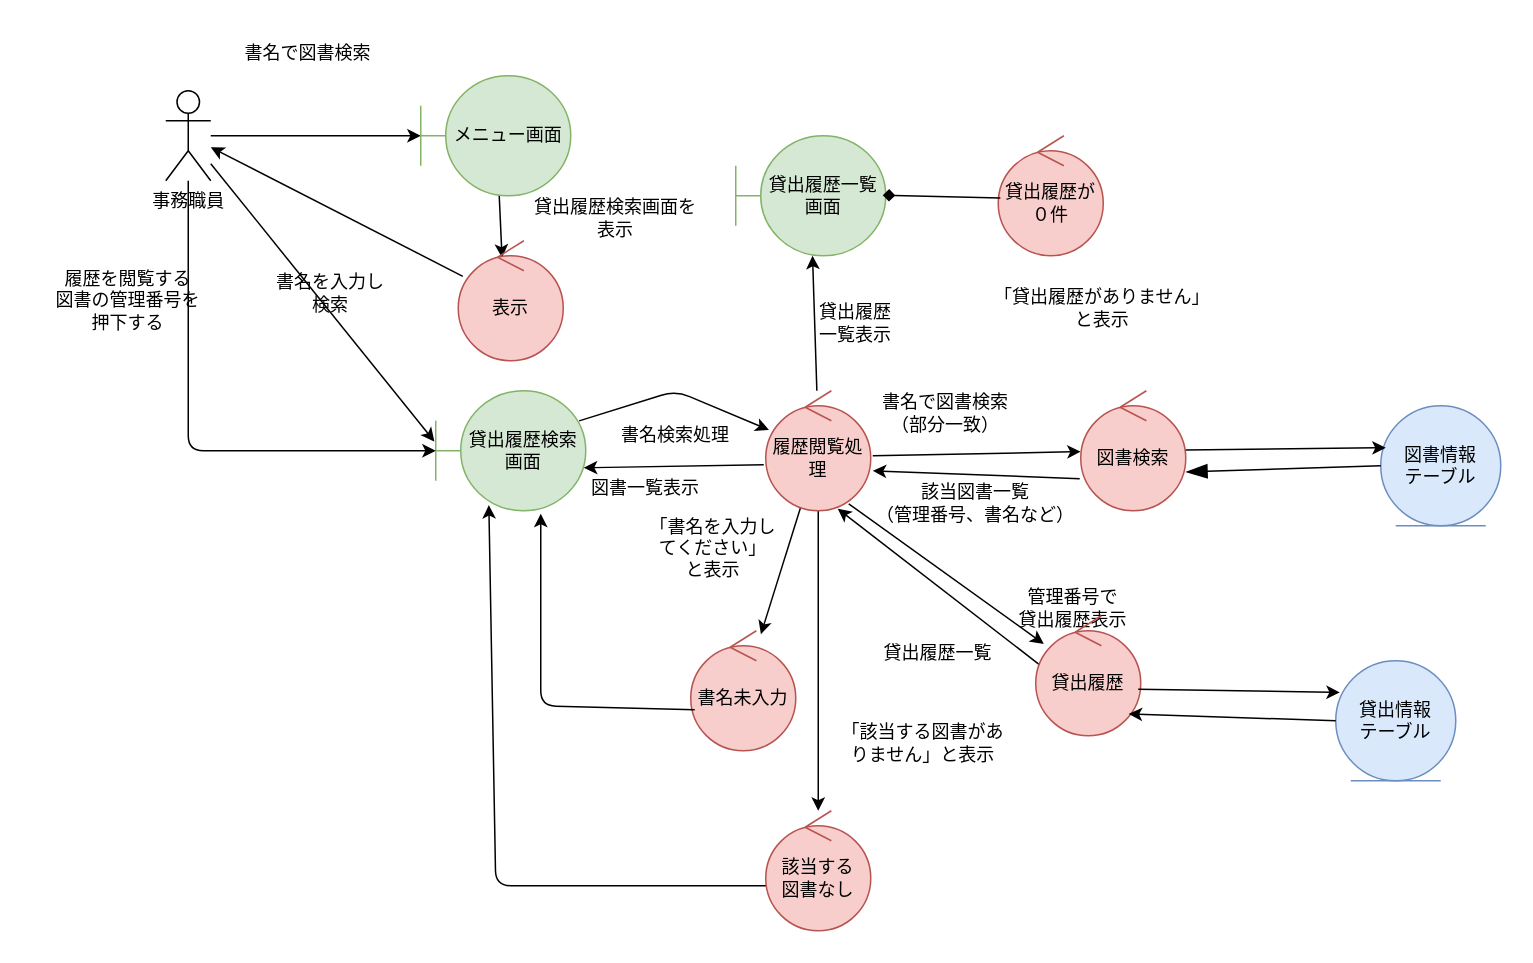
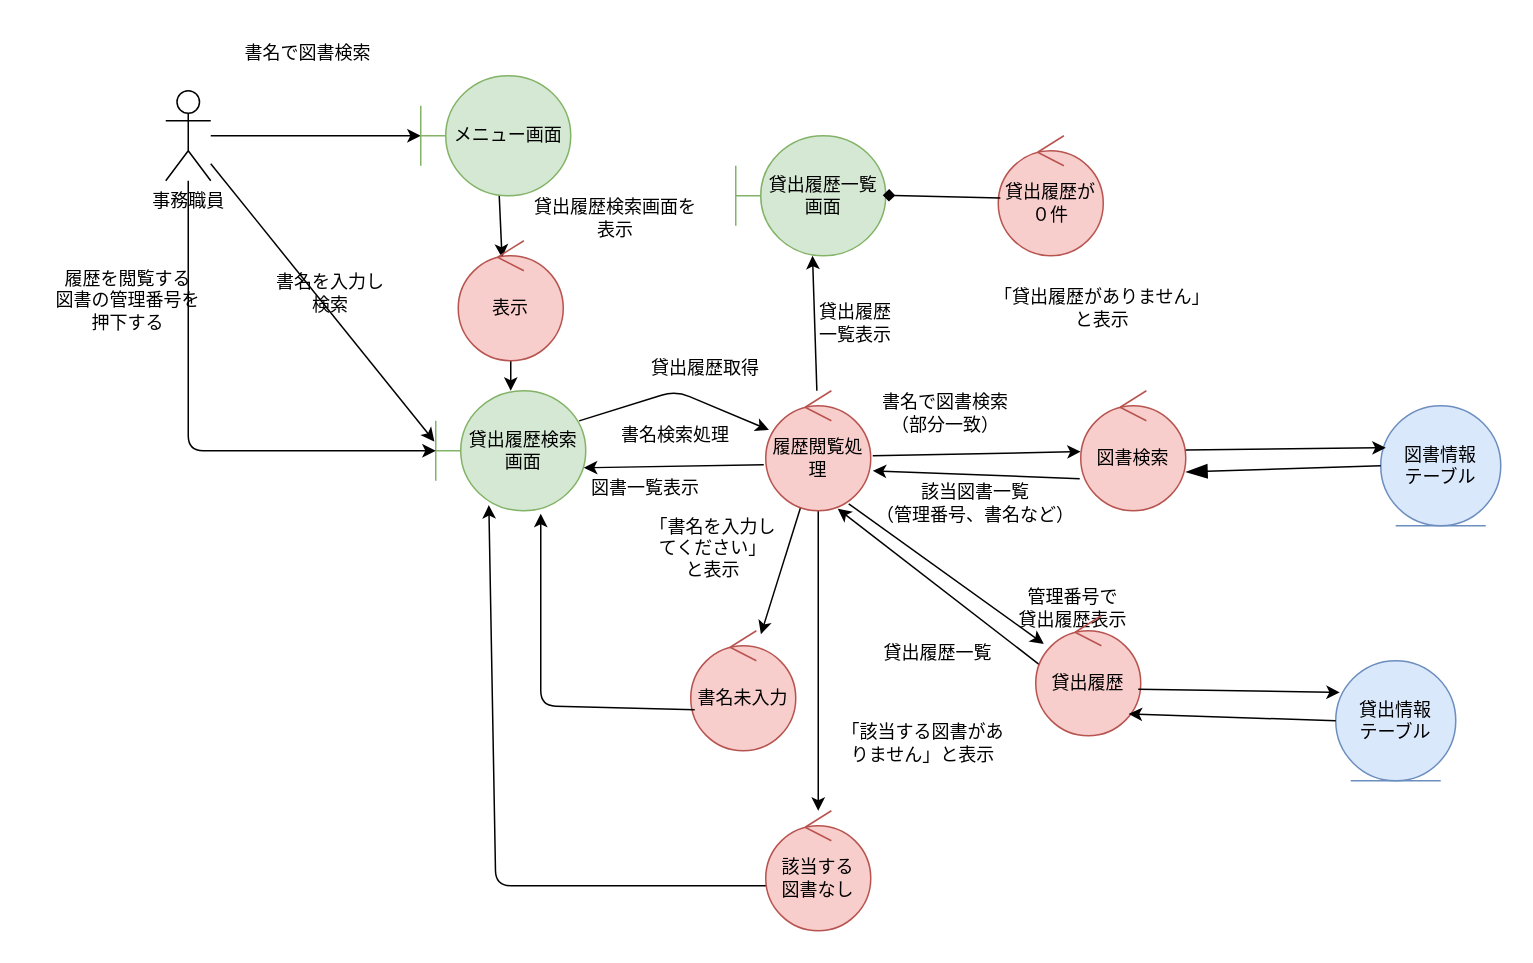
(341, 214) -> (511, 371)
none -> (706, 368)
